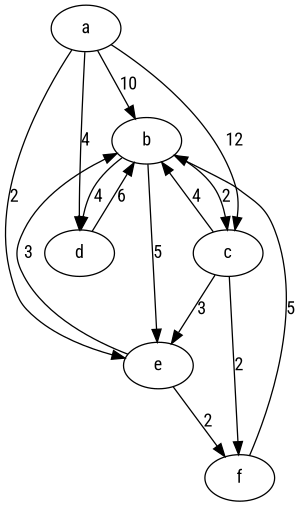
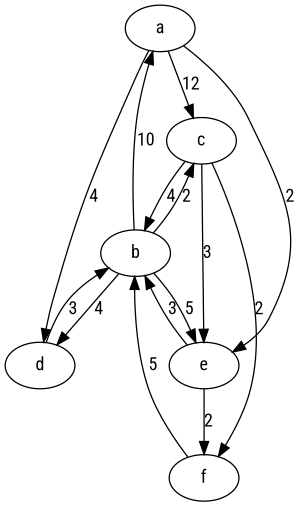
(113, 79) -> (134, 146)
(122, 197) -> (73, 309)
